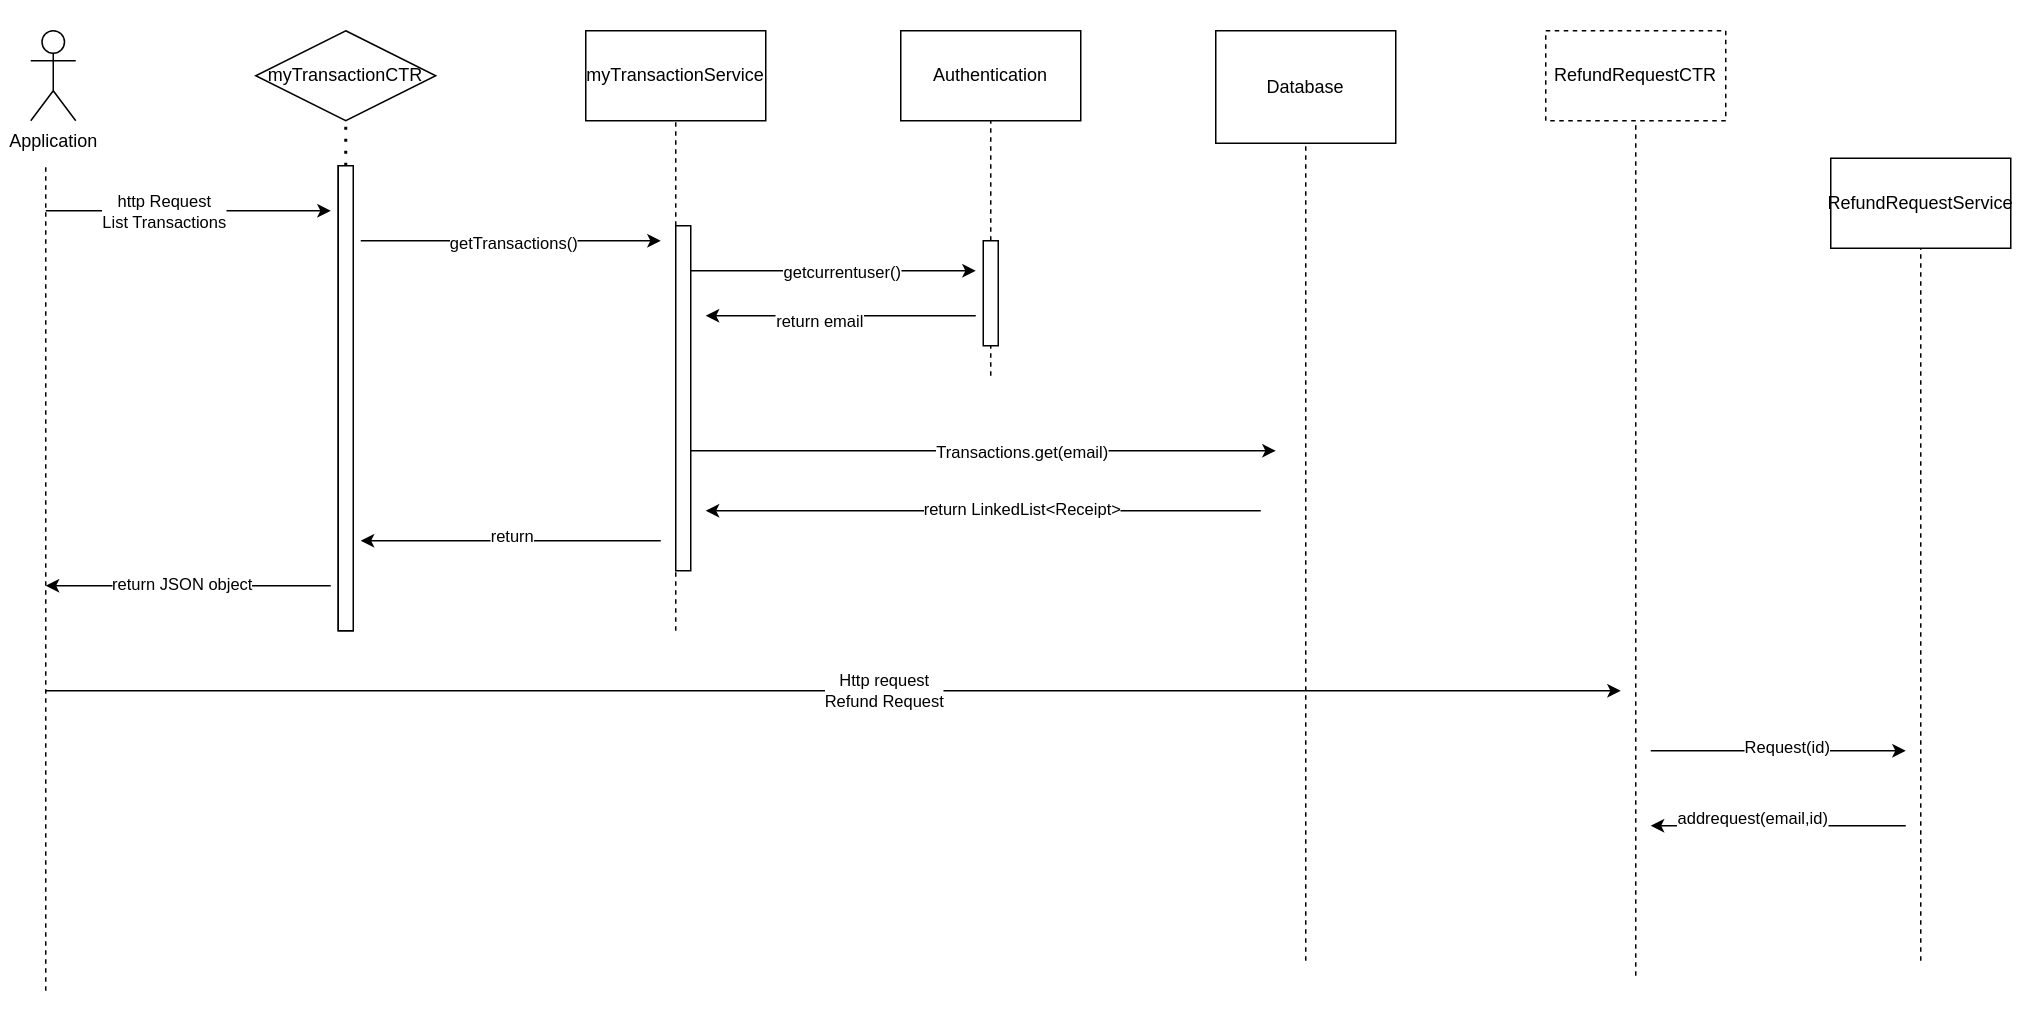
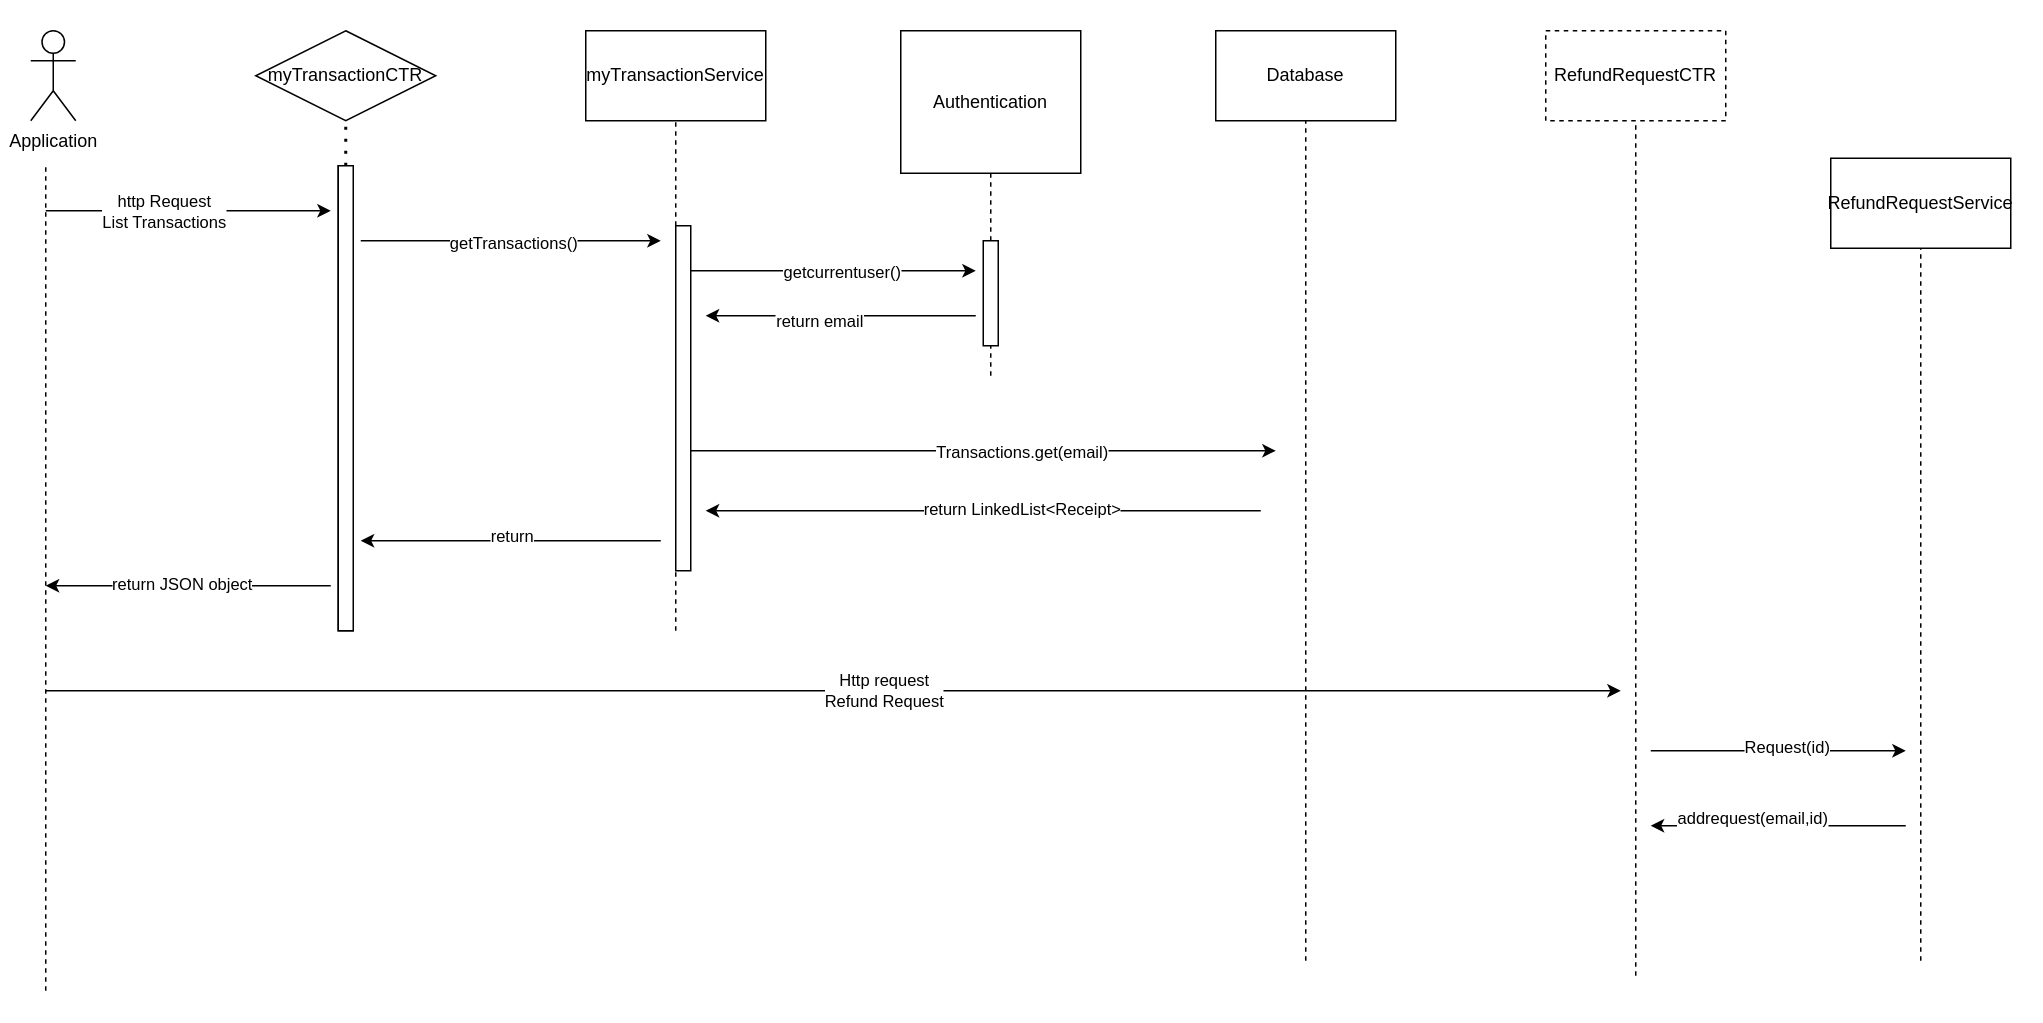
(991, 76) -> (991, 102)
(1306, 87) -> (1306, 76)
